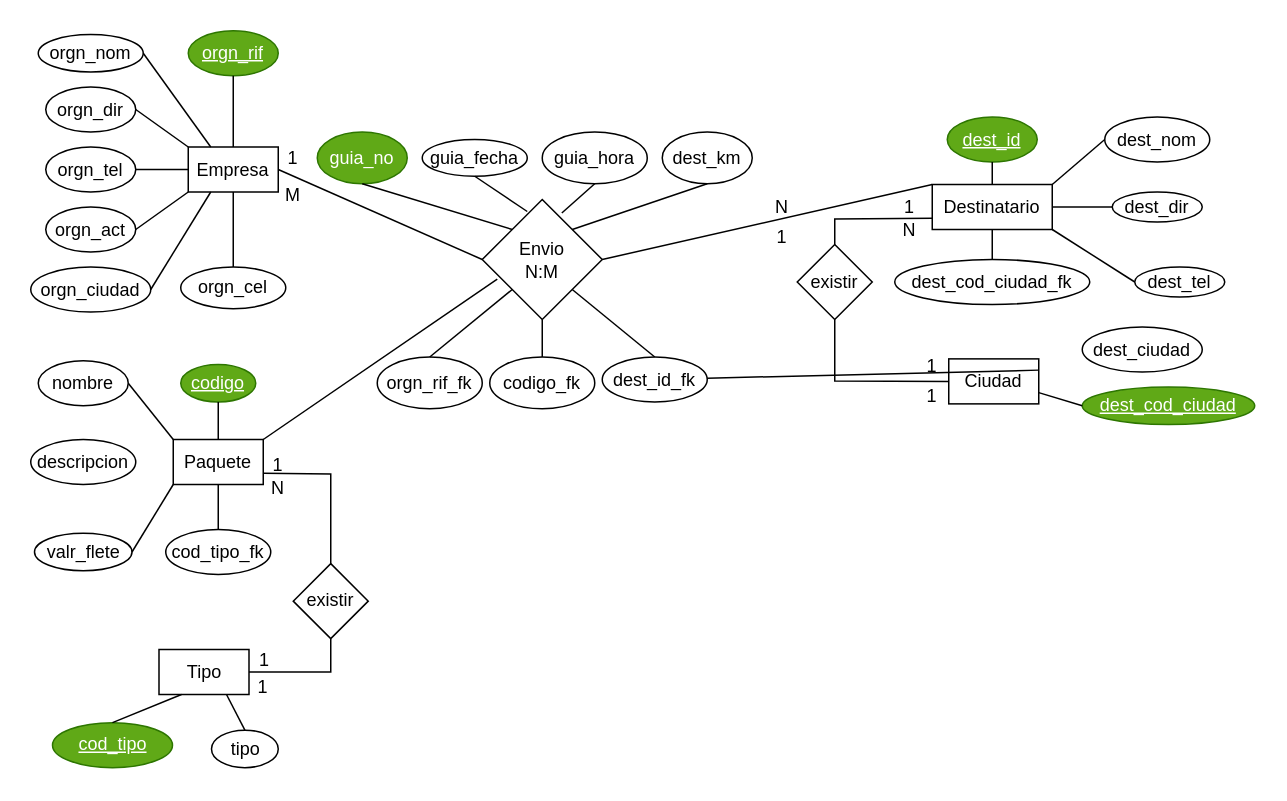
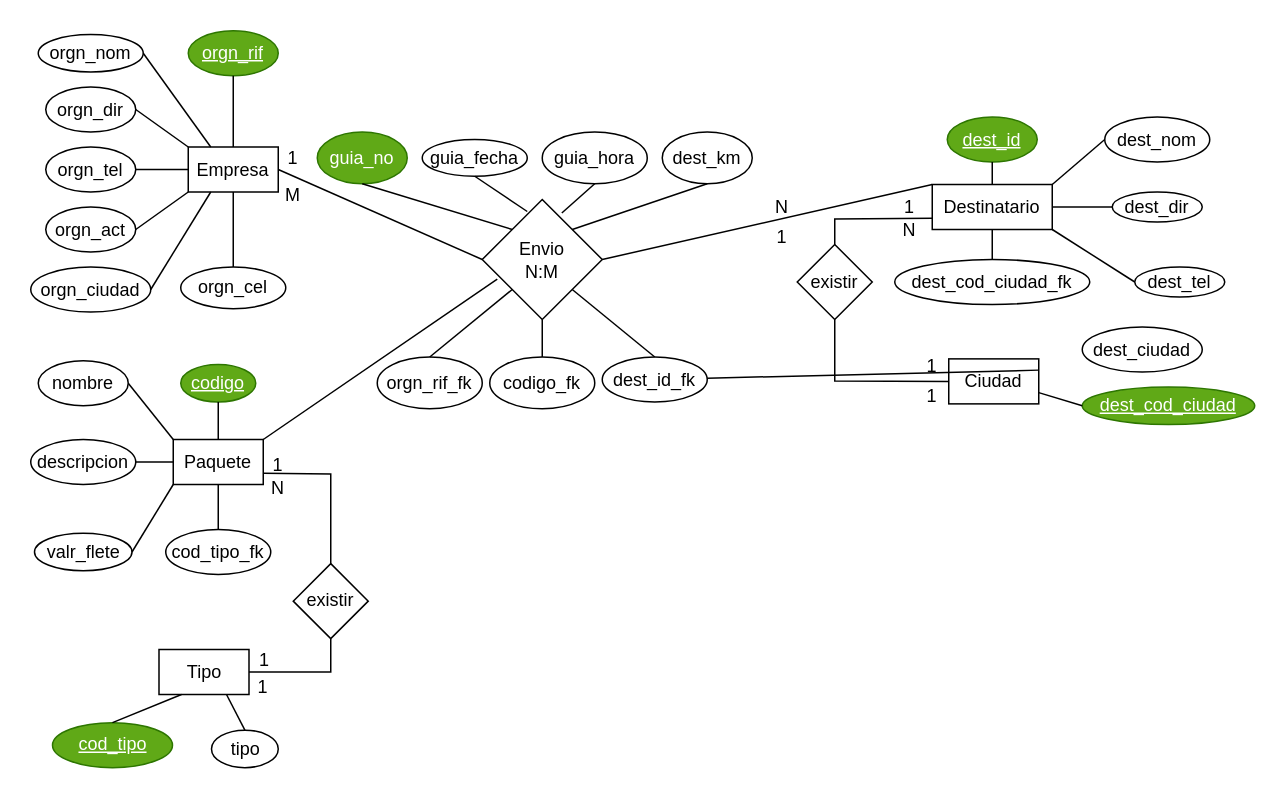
none -> (155, 462)
